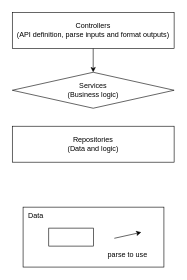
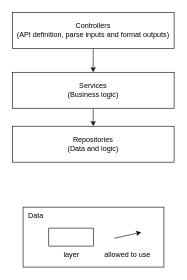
(93, 90) -> (93, 90)
none -> (93, 120)
none -> (71, 255)
(128, 255) -> (128, 255)
